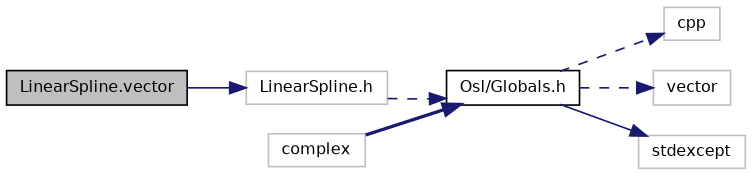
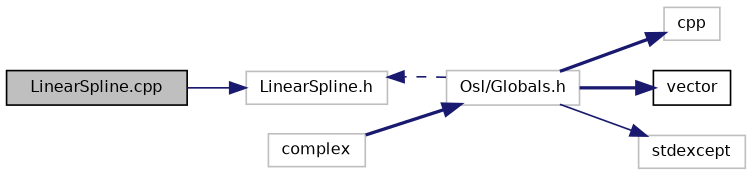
(604, 55) -> (604, 55)
(97, 88) -> (97, 88)
(513, 88) -> (513, 88)
(608, 88) -> (608, 88)
(692, 88) -> (692, 88)
(408, 99) -> (425, 77)
